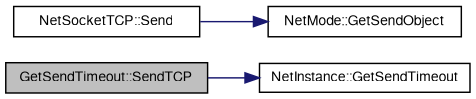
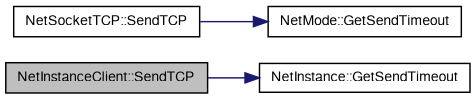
(107, 22) -> (107, 22)
(365, 22) -> (365, 22)
(107, 78) -> (107, 78)
